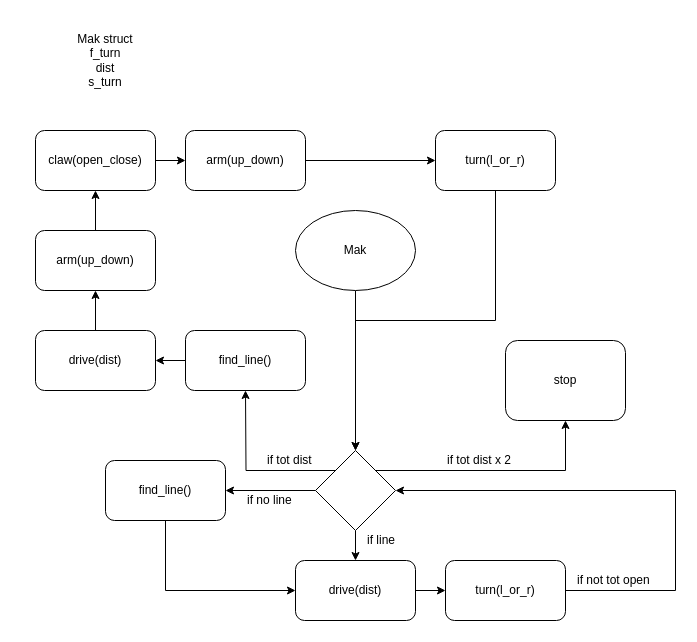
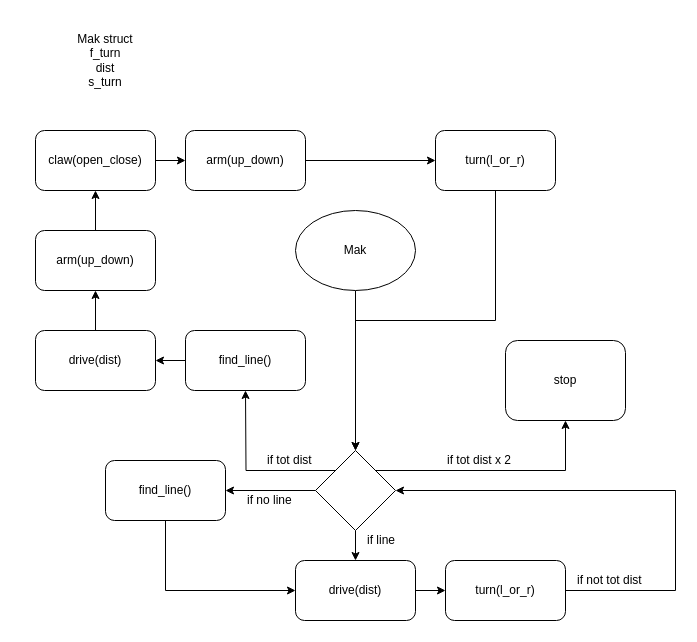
(622, 581) -> (620, 581)
